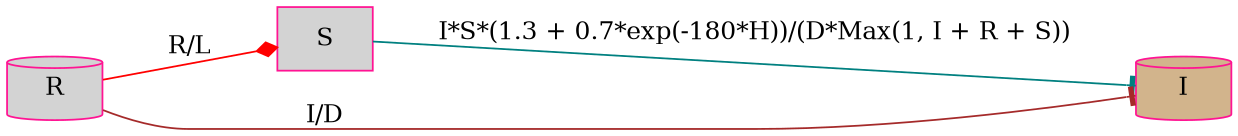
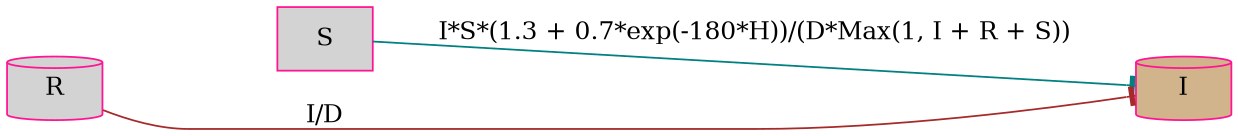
(179, 66) -> none
